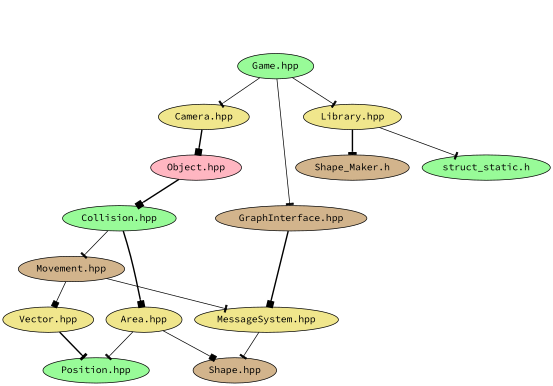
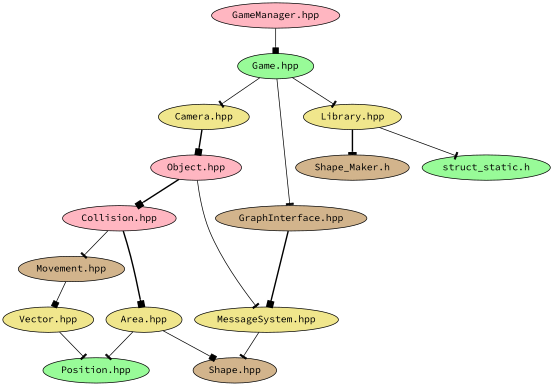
none -> (276, 15)
(119, 218) -> (119, 218)
(165, 293) -> (217, 246)
(71, 344) -> (71, 344)
